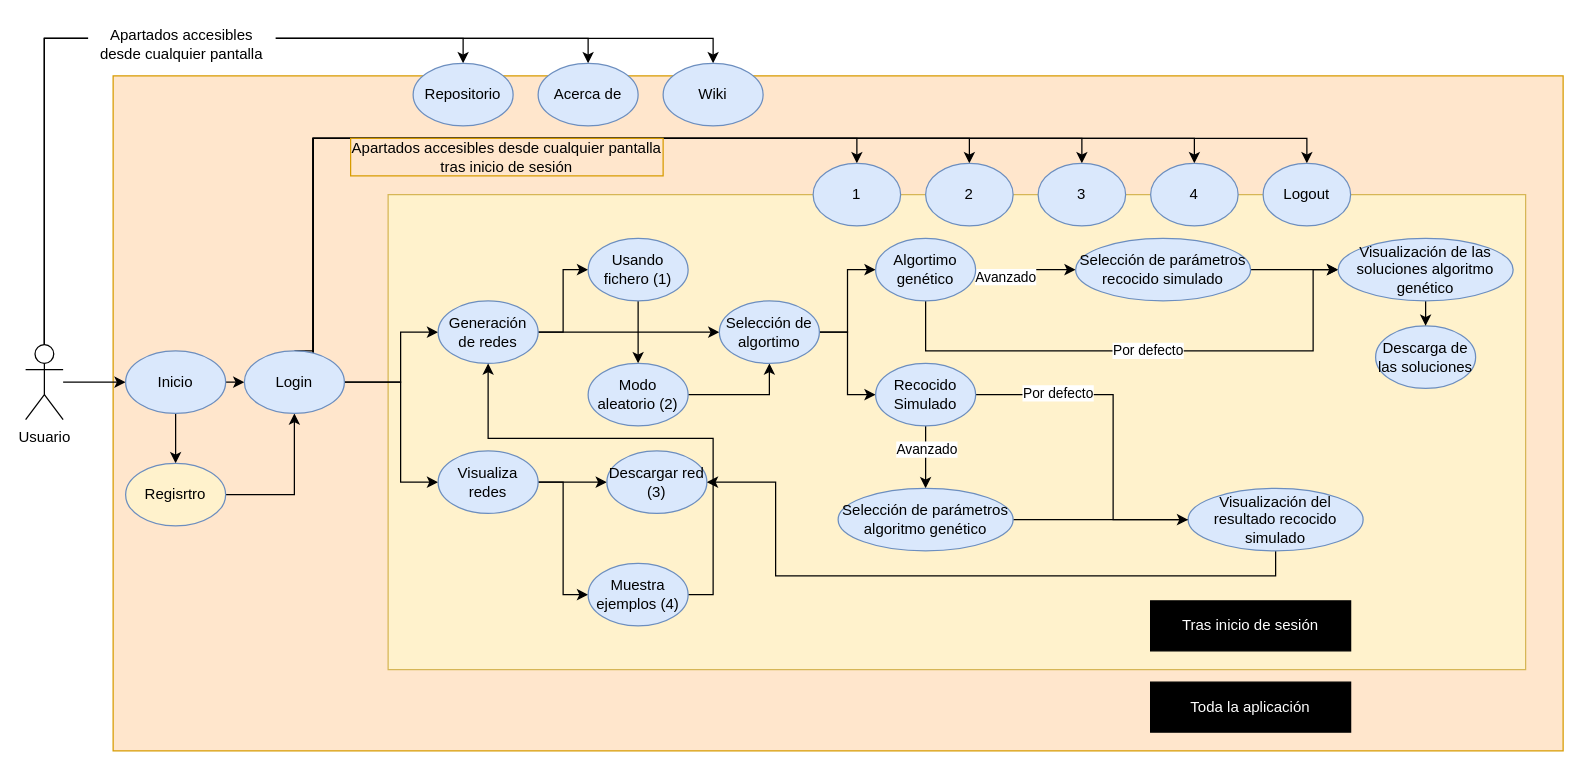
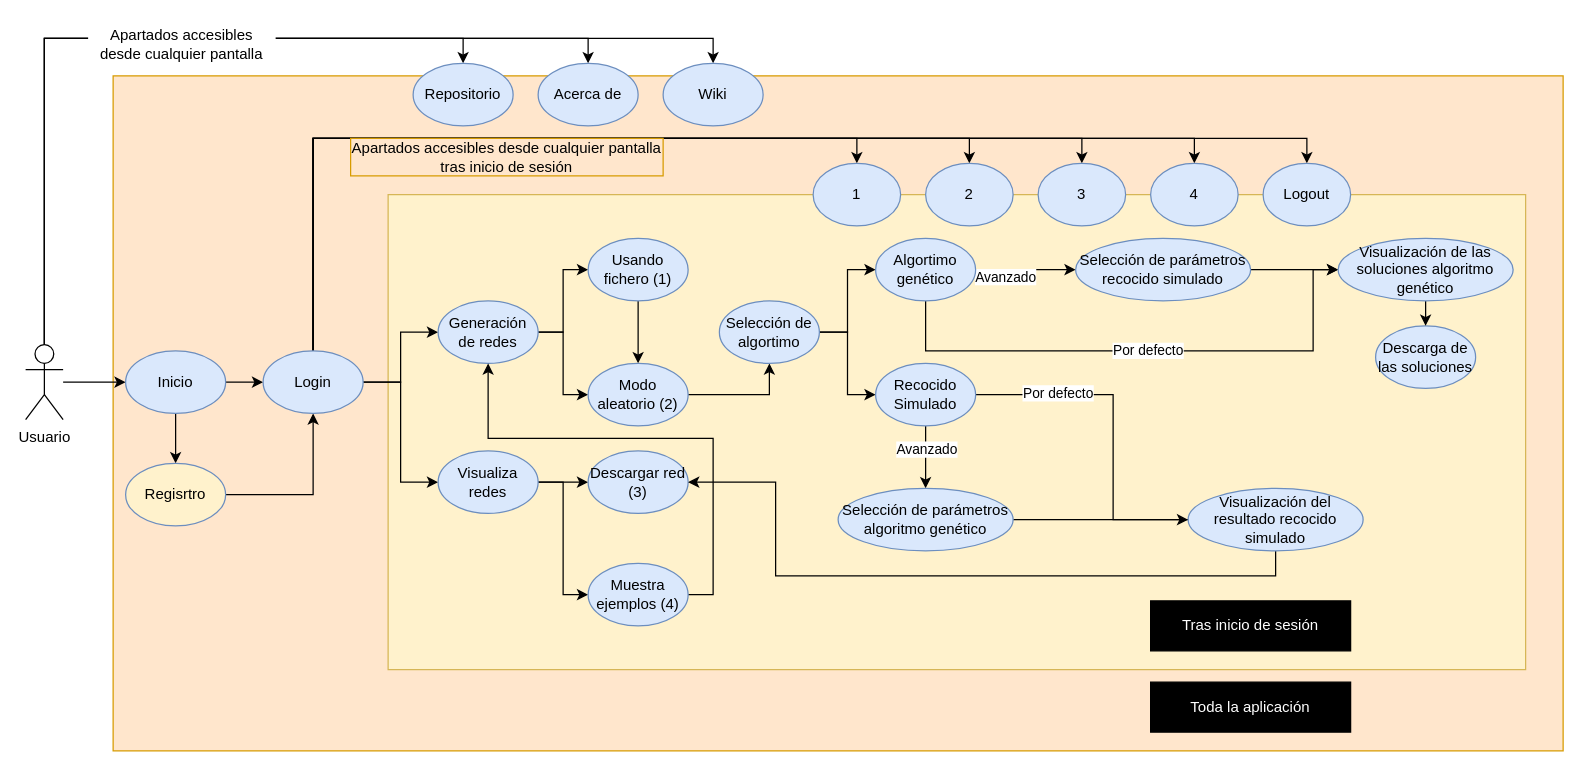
(636, 332) -> (563, 372)
(294, 382) -> (313, 382)
(657, 482) -> (638, 482)
